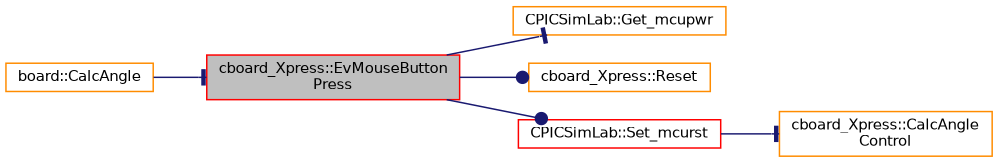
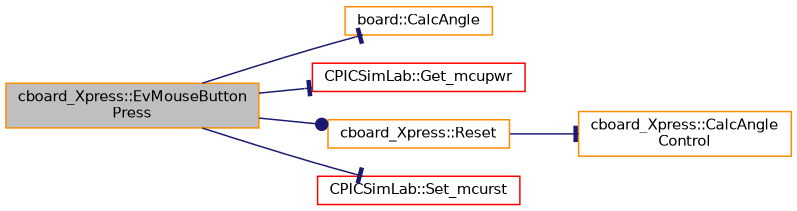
(620, 21) -> (419, 77)
(176, 77) -> (279, 59)
(333, 77) -> (132, 106)
(491, 109) -> (279, 152)
(746, 134) -> (541, 134)
